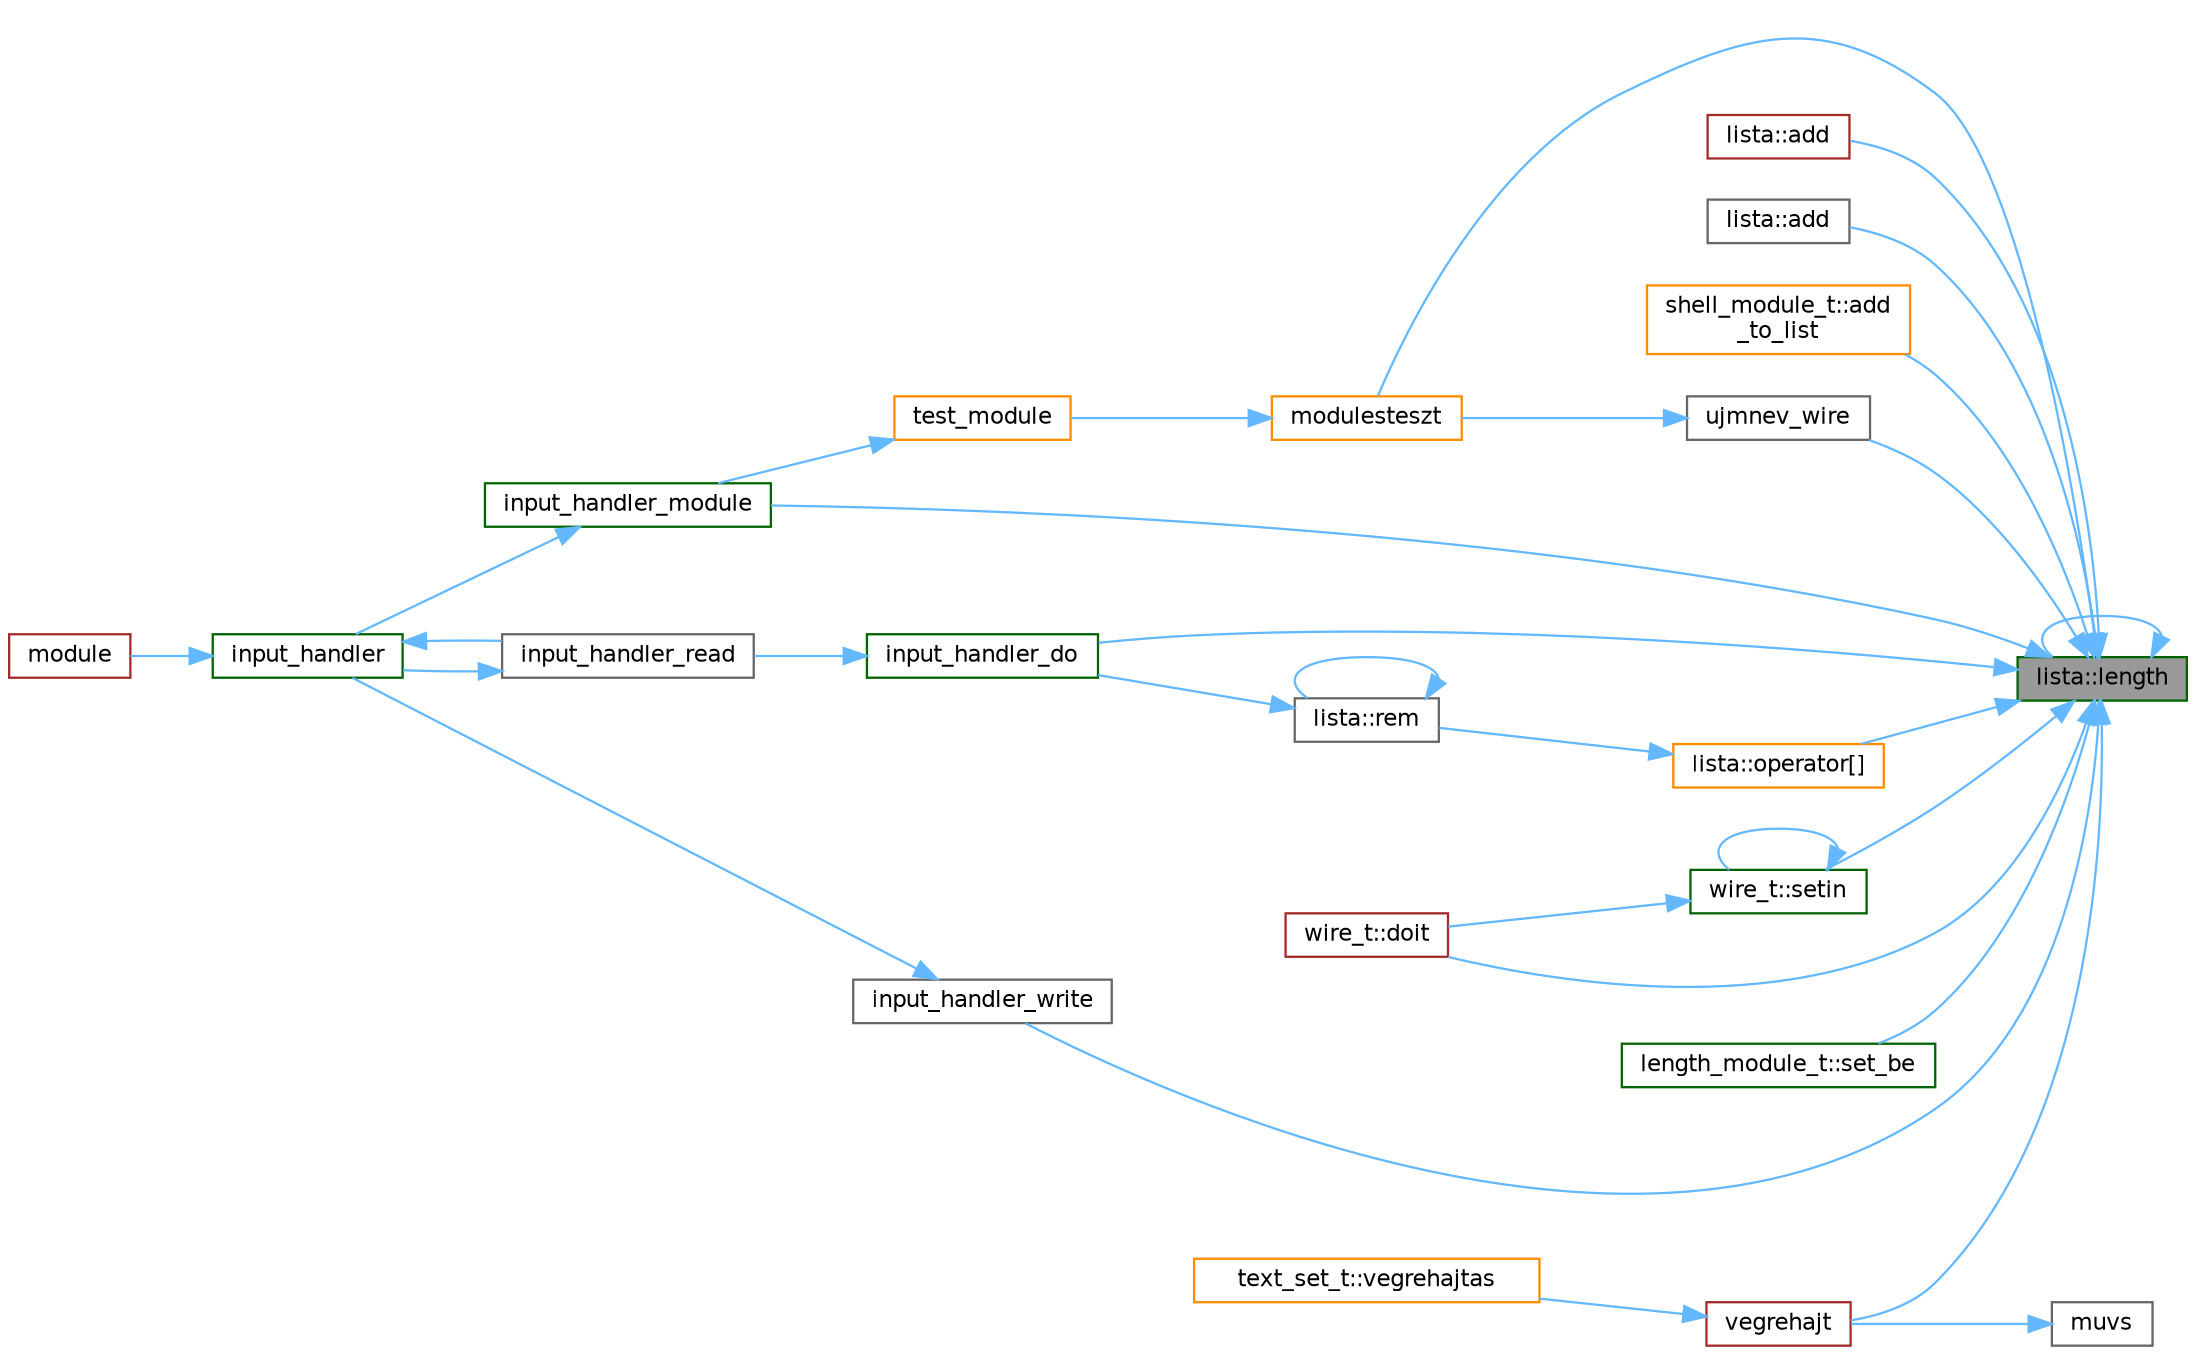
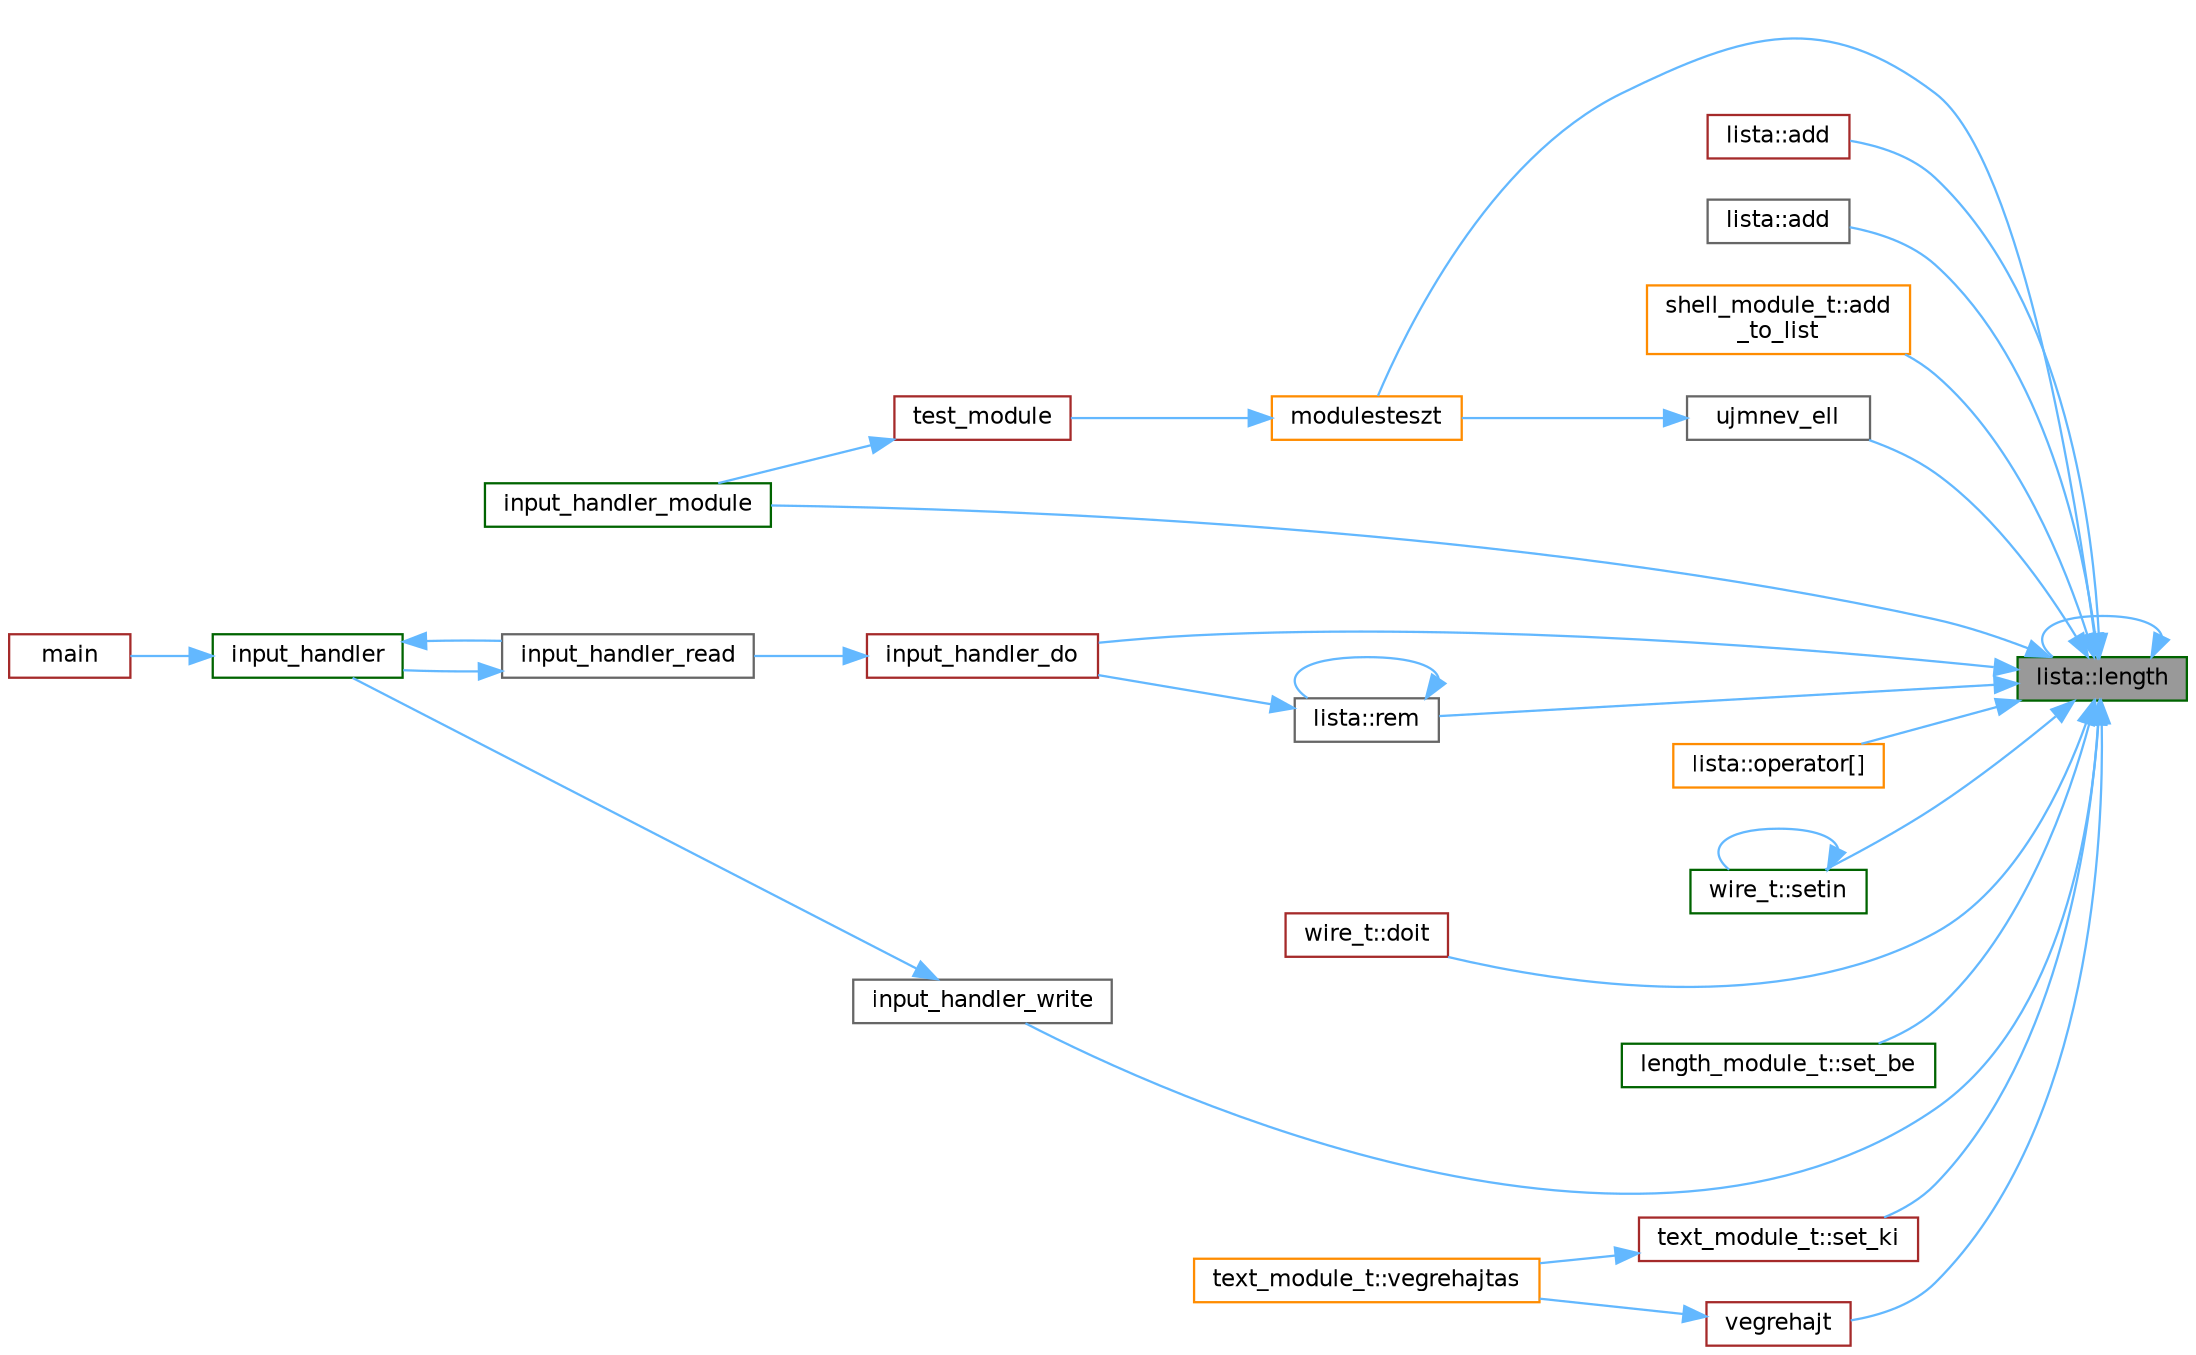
(982, 418) -> (982, 418)
(1779, 418) -> (1779, 418)
(457, 586) -> none
(70, 656) -> (70, 656)
(982, 656) -> (982, 656)
(1544, 740) -> (1717, 700)
(1557, 915) -> none
none -> (1779, 1239)
(1367, 1280) -> (1367, 1280)
(2102, 1324) -> none
